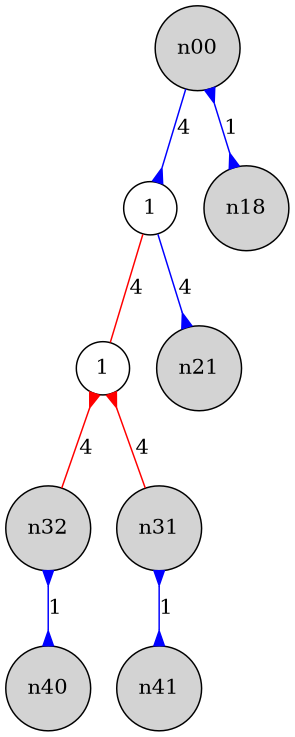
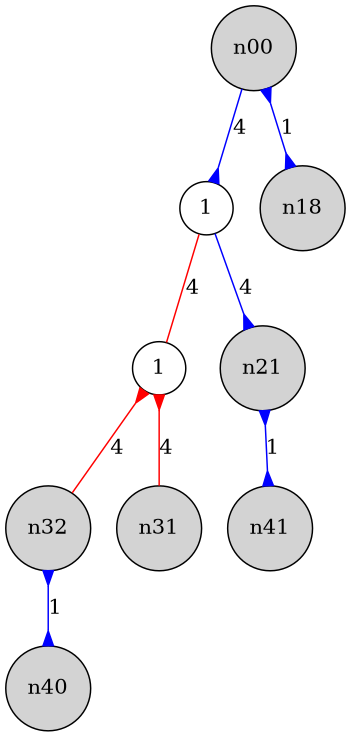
(159, 608) -> (266, 448)
